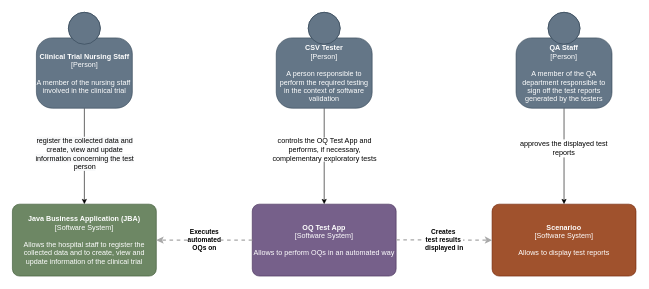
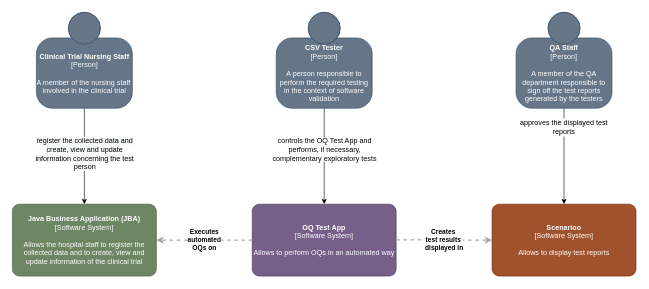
(564, 149) -> (564, 128)
